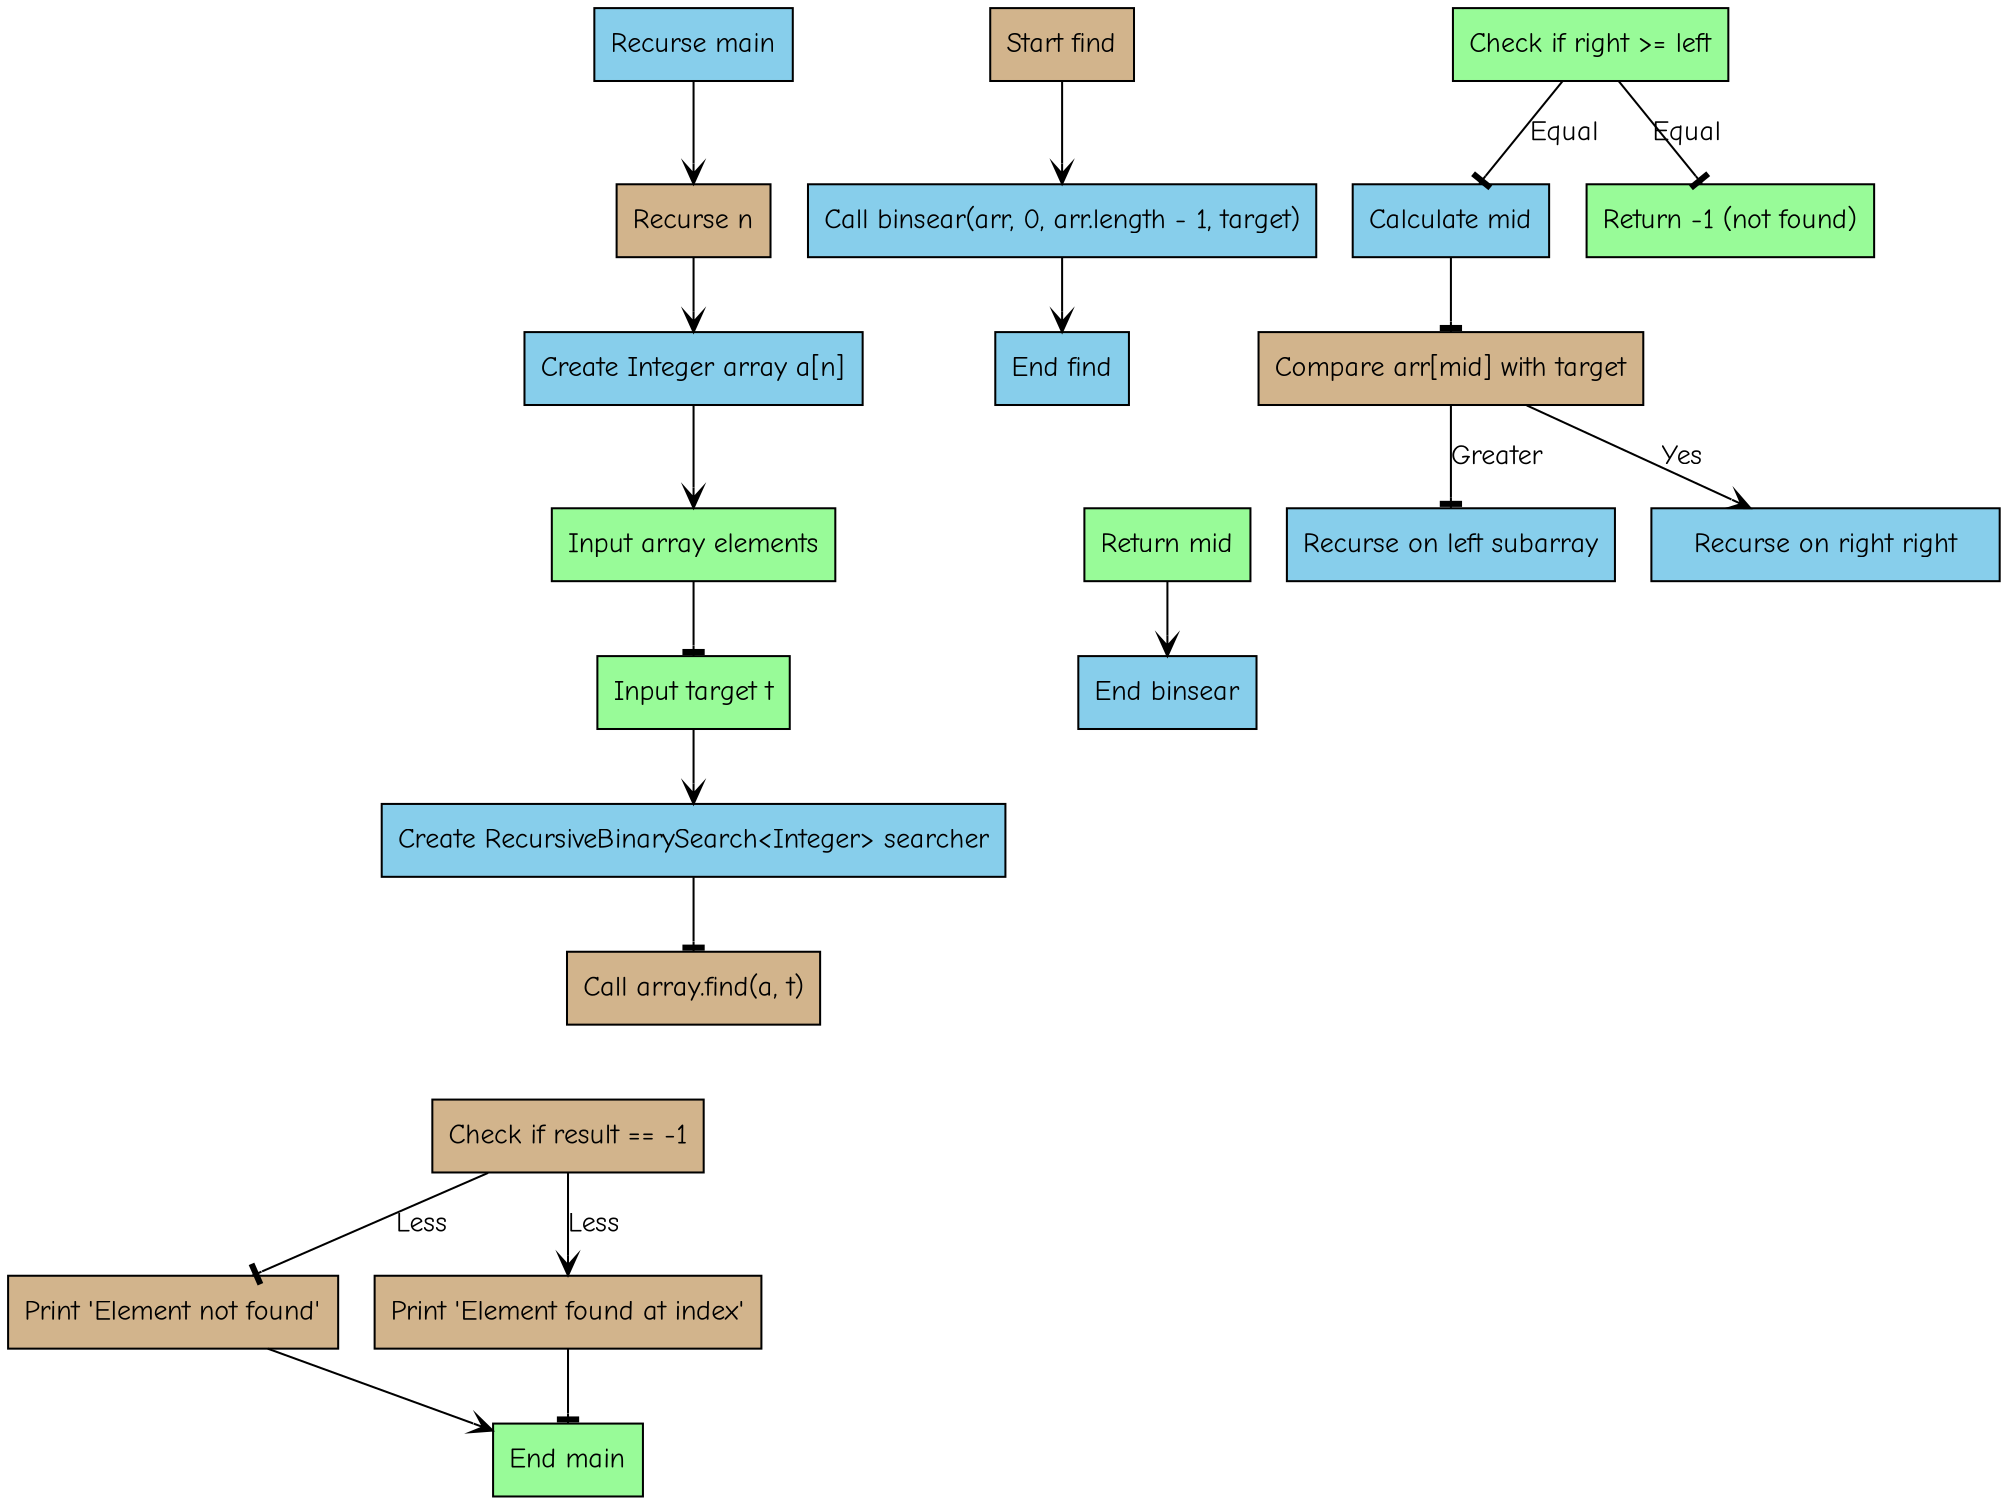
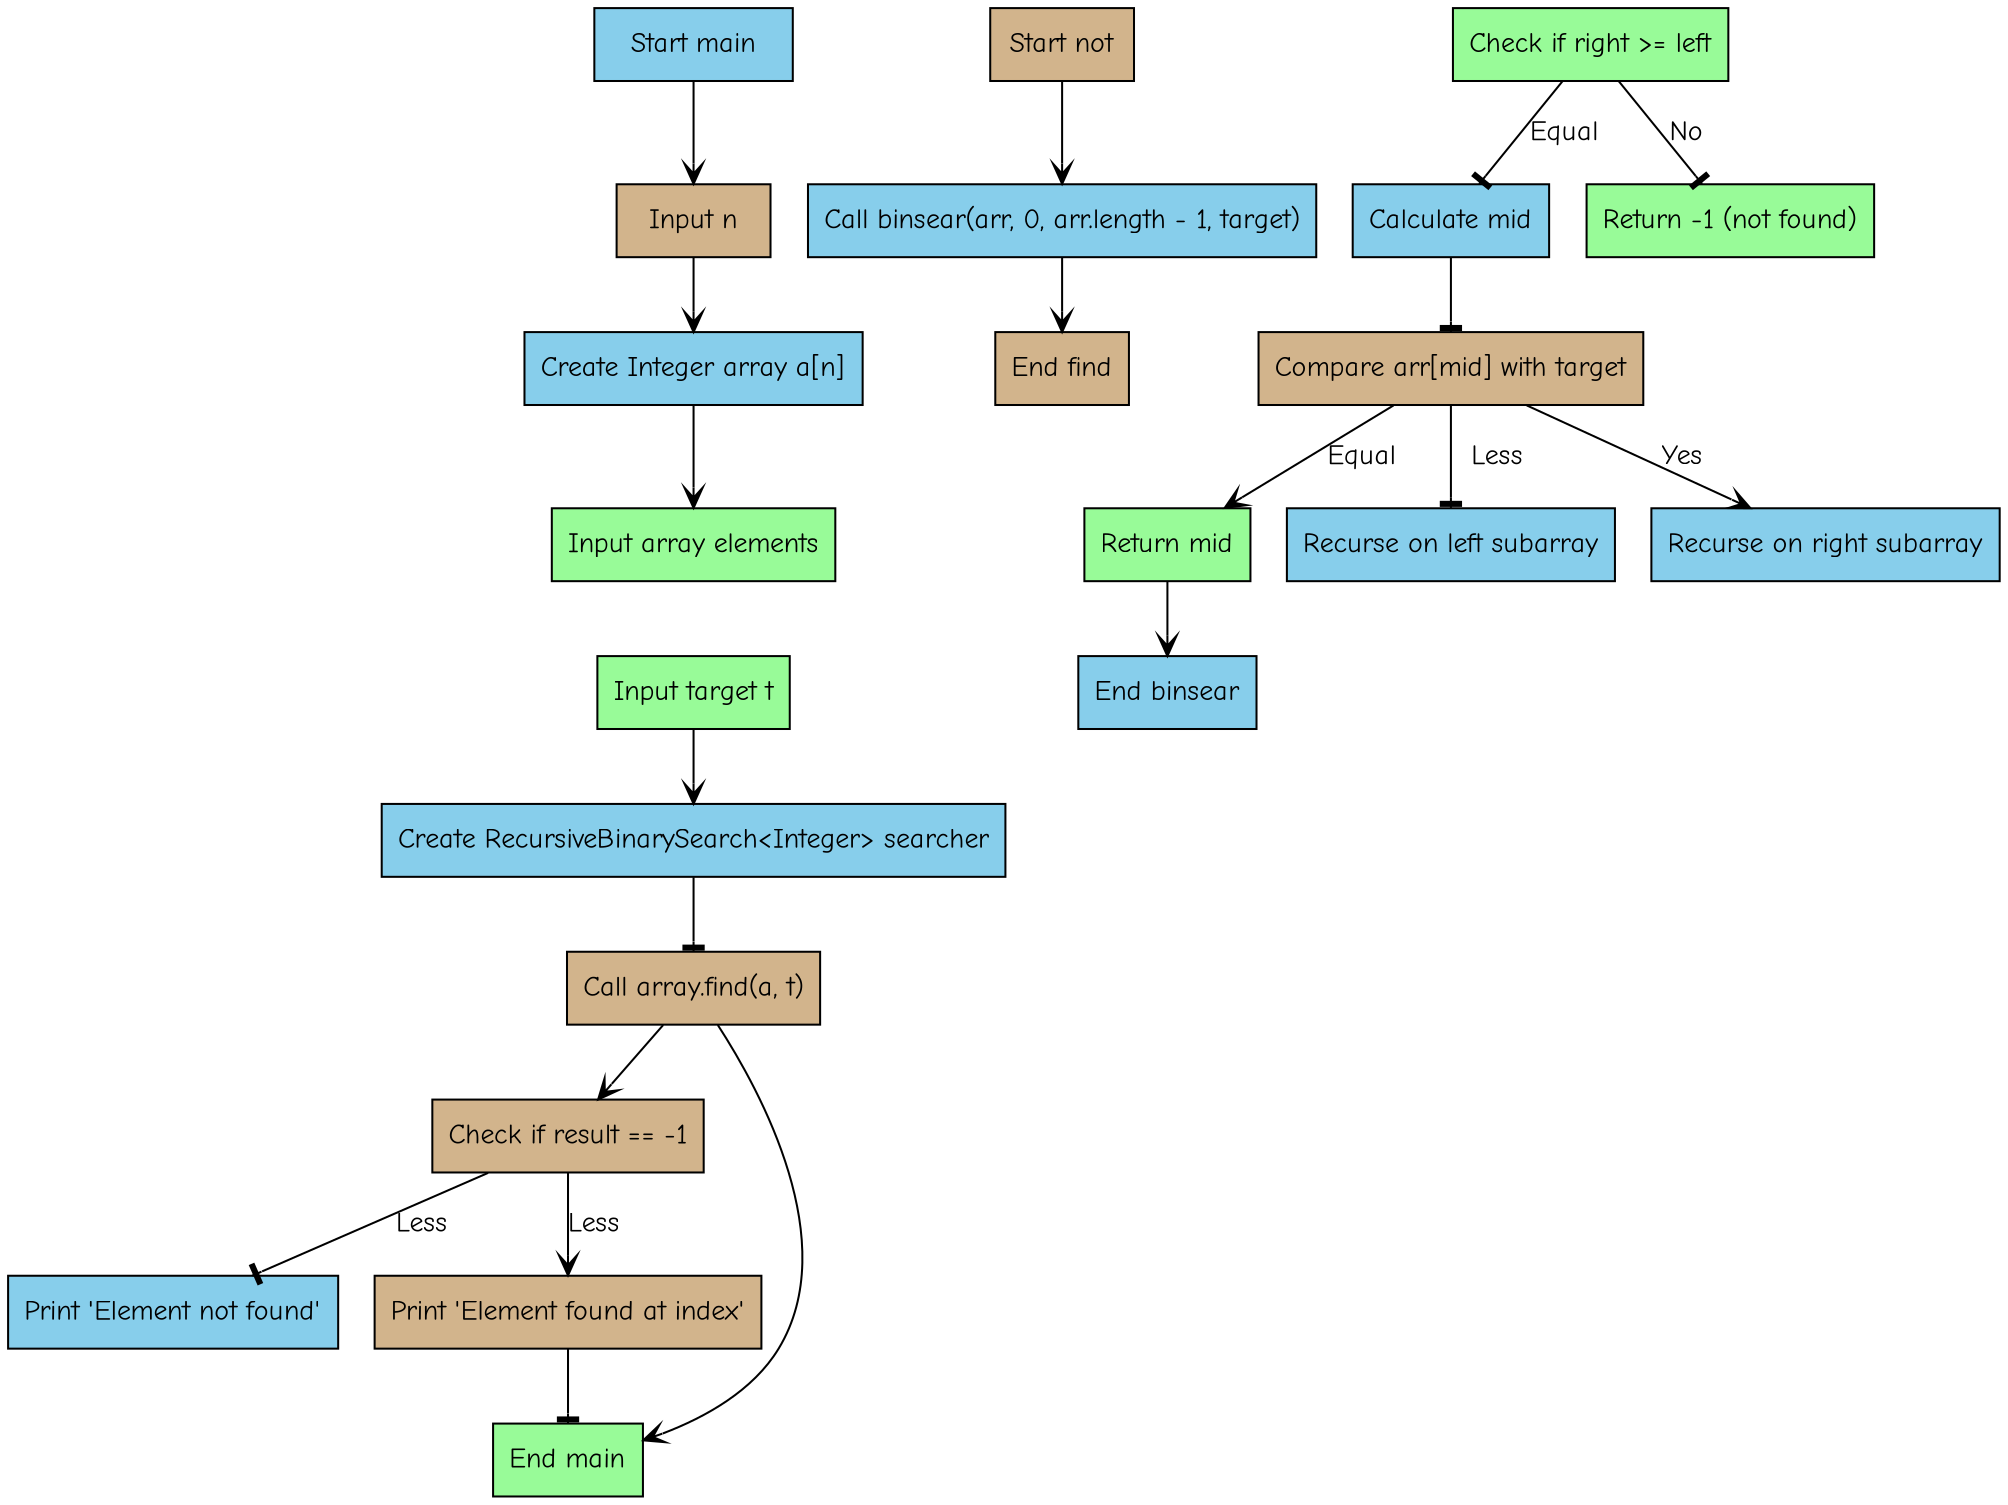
(694, 45) -> (694, 45)
(1062, 45) -> (1062, 45)
(1687, 133) -> (1687, 133)
(694, 221) -> (694, 221)
(1062, 369) -> (1062, 369)
none -> (1318, 451)
(1497, 457) -> (1497, 457)
(1826, 545) -> (1826, 545)
(694, 614) -> none
none -> (637, 1054)
(173, 1312) -> (173, 1312)
(370, 1386) -> (802, 1253)
